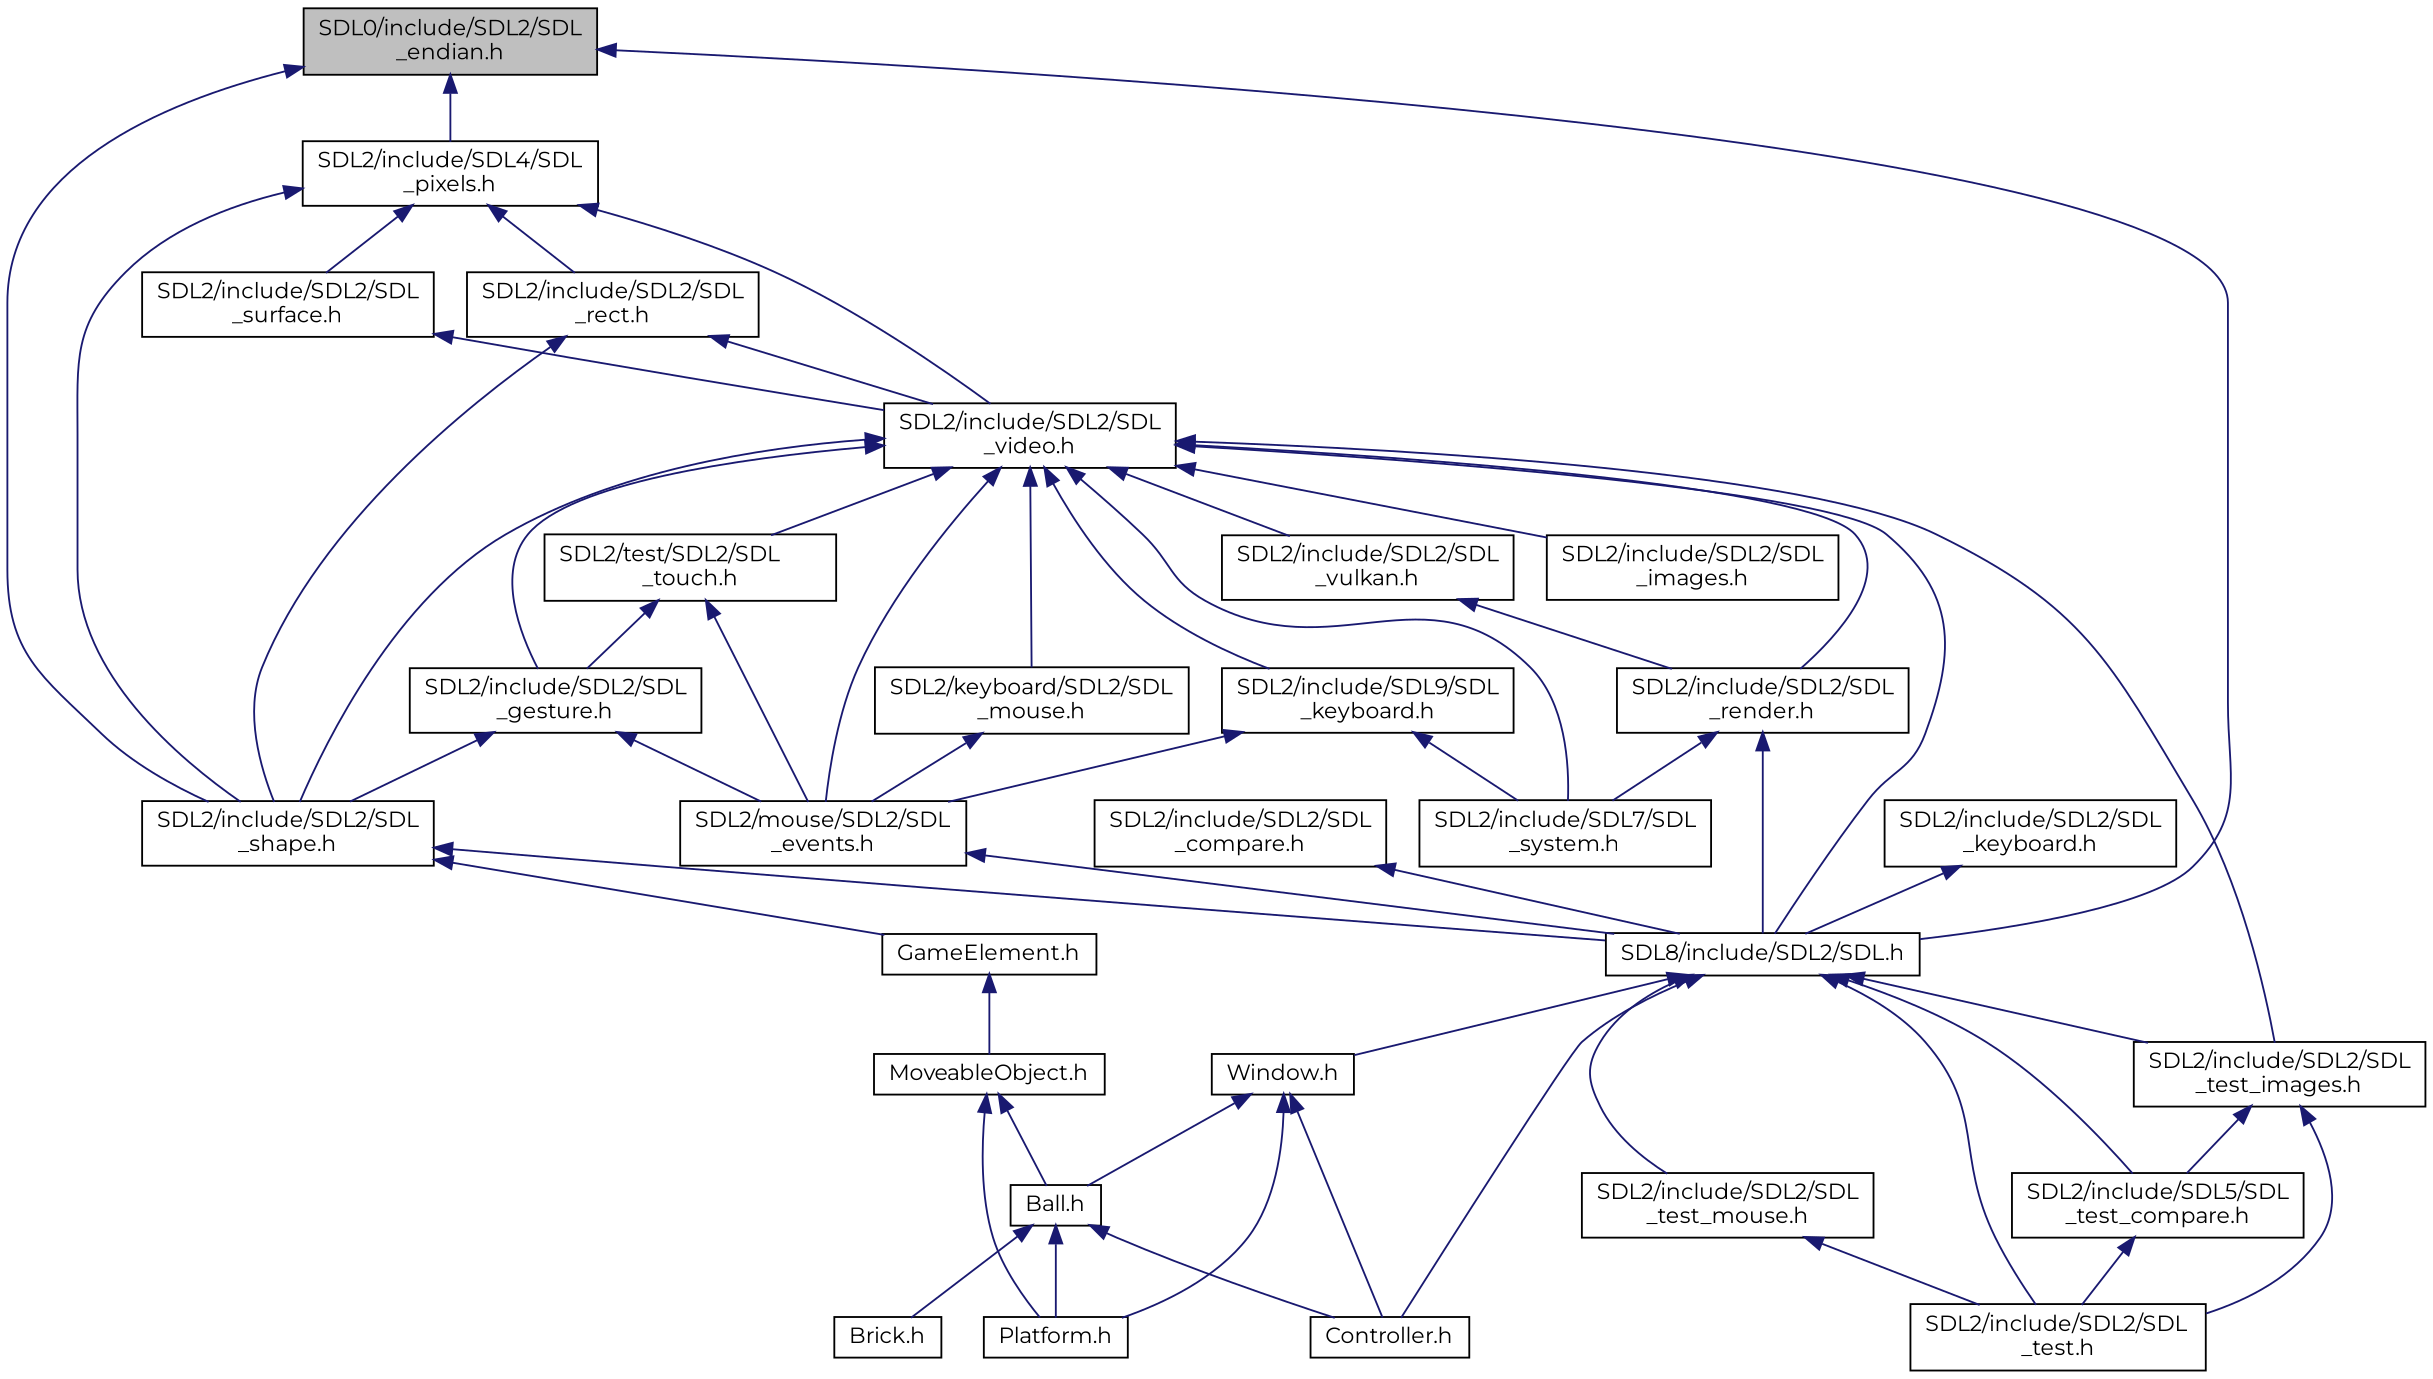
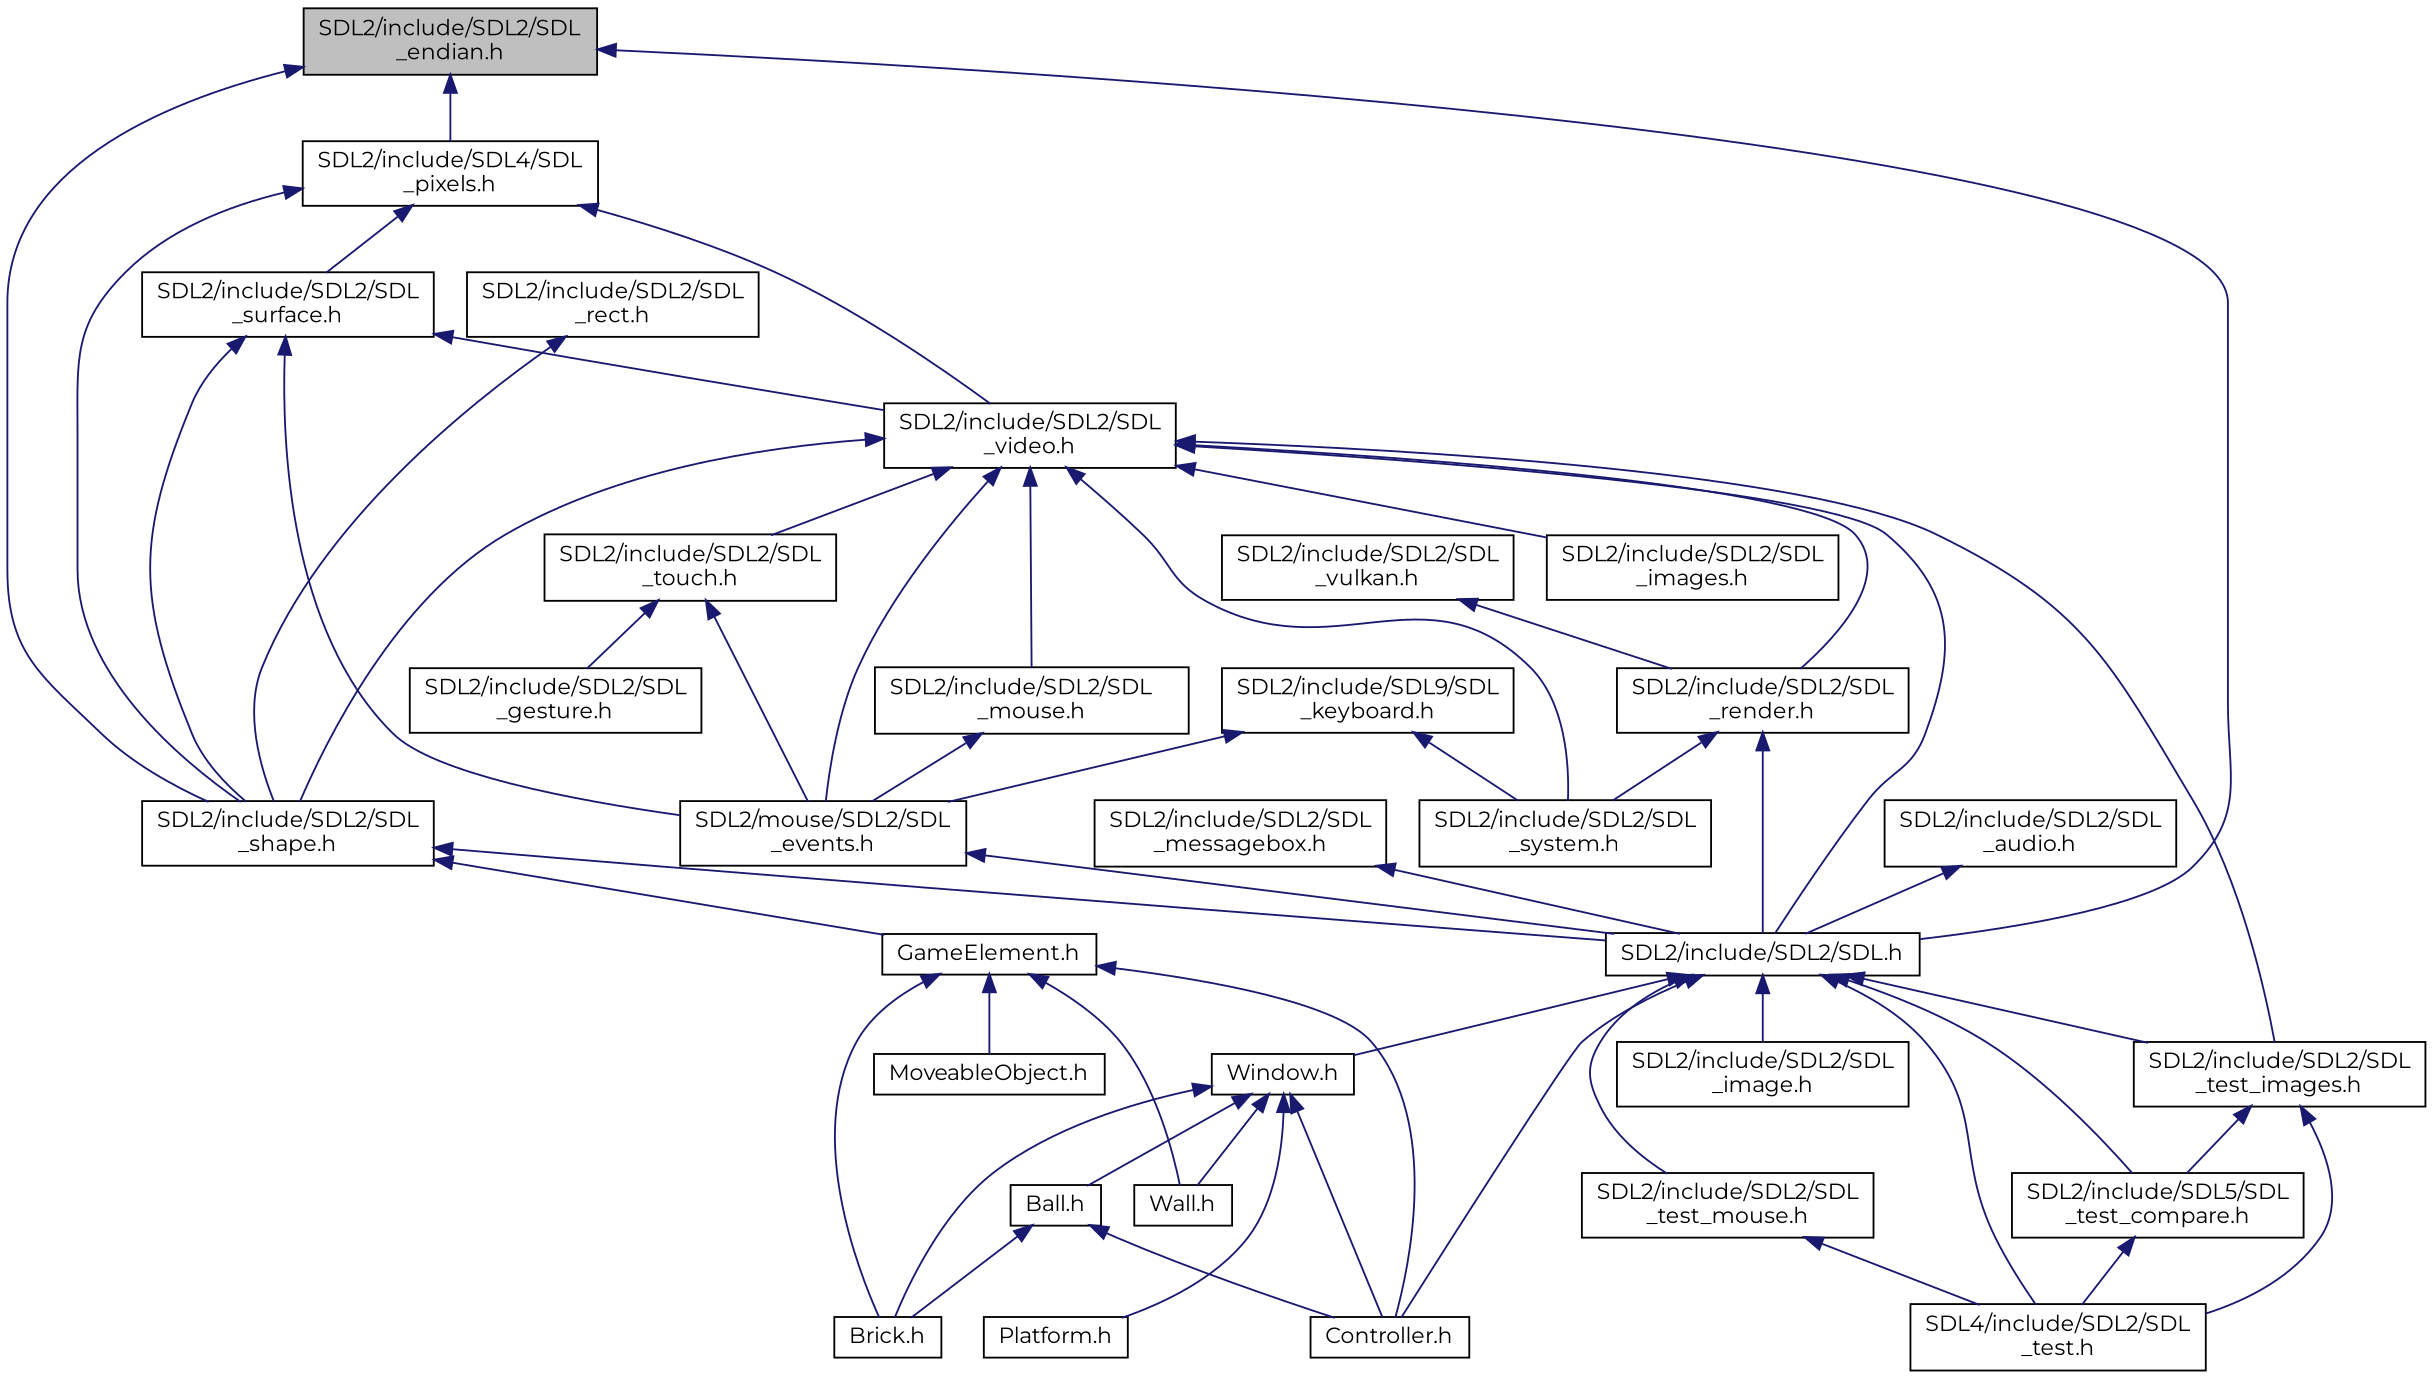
(450, 42) -> (450, 42)
(539, 245) -> none
(830, 373) -> none
(1208, 505) -> none
(525, 540) -> none
(690, 568) -> (690, 568)
(1142, 599) -> none
(1032, 700) -> (1032, 700)
(414, 771) -> (151, 578)
(698, 771) -> (351, 679)
(1240, 833) -> (1240, 833)
(1565, 833) -> (1565, 833)
(2030, 833) -> (2030, 833)
(1763, 954) -> (1763, 954)
none -> (1367, 1038)
none -> (1763, 1074)
none -> (836, 1136)
(1027, 1148) -> none
none -> (1010, 1161)
none -> (1183, 1205)
(989, 1222) -> none
(1056, 1281) -> none
(2058, 1337) -> (2058, 1337)
